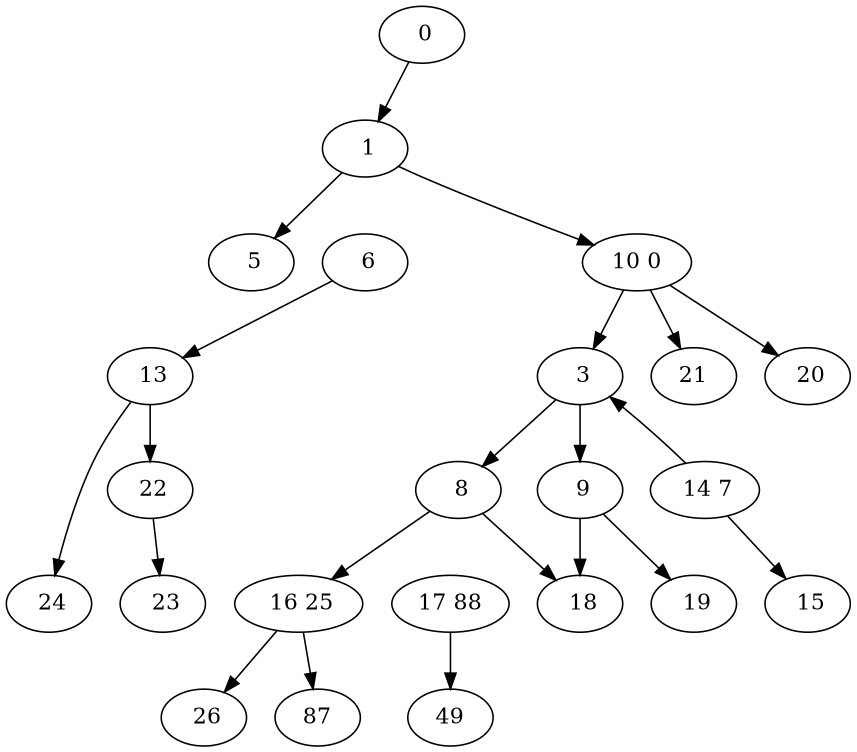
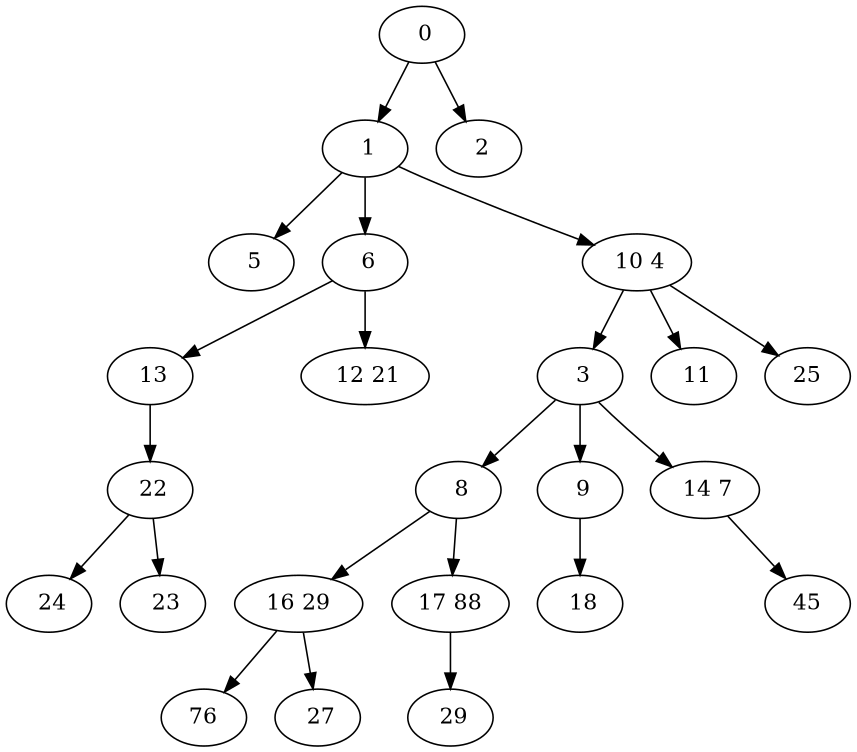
none -> (479, 149)
none -> (365, 198)
(637, 262) -> (637, 262)
none -> (365, 376)
(694, 376) -> (694, 376)
(808, 376) -> (808, 376)
(655, 435) -> (629, 430)
(86, 477) -> (105, 541)
(513, 542) -> (455, 539)
(299, 604) -> (299, 604)
(694, 604) -> none
(808, 604) -> (808, 604)
(204, 718) -> (204, 718)
(318, 718) -> (318, 718)
(450, 718) -> (450, 718)
